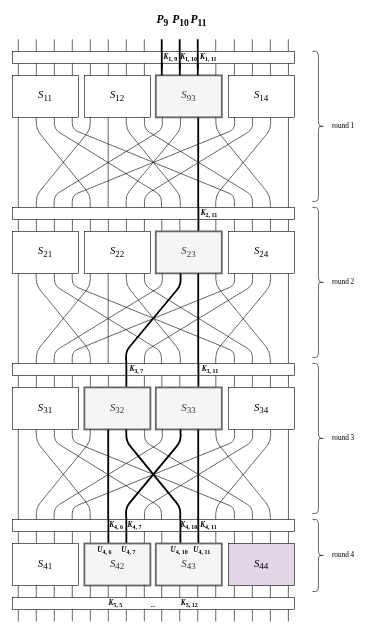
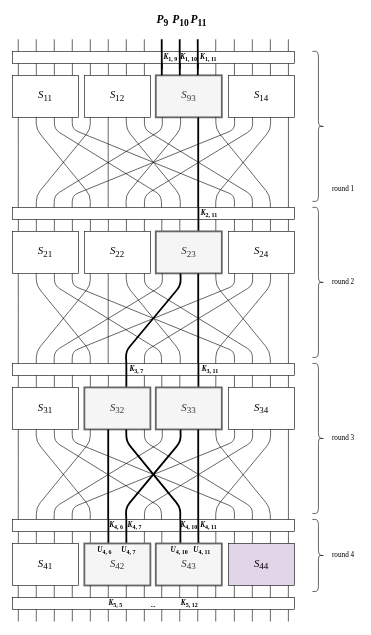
(343, 125) -> (343, 188)
